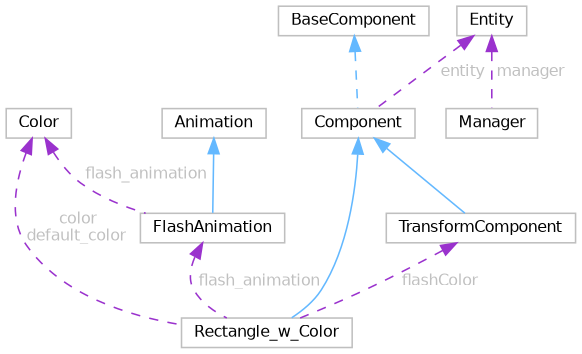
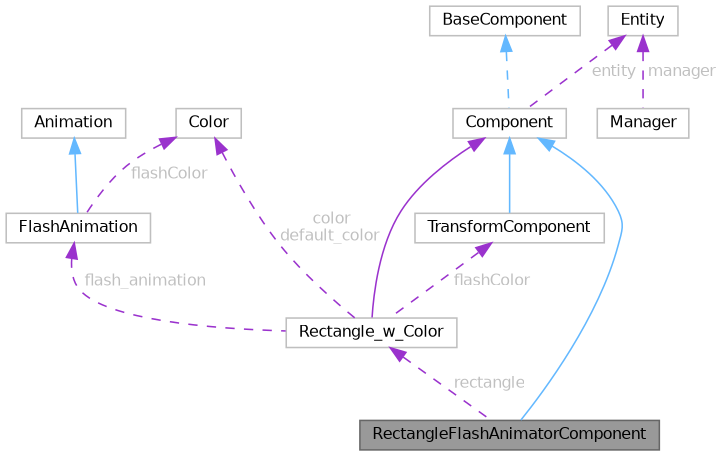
(144, 175) -> (167, 175)
(342, 244) -> (397, 218)
none -> (510, 435)
